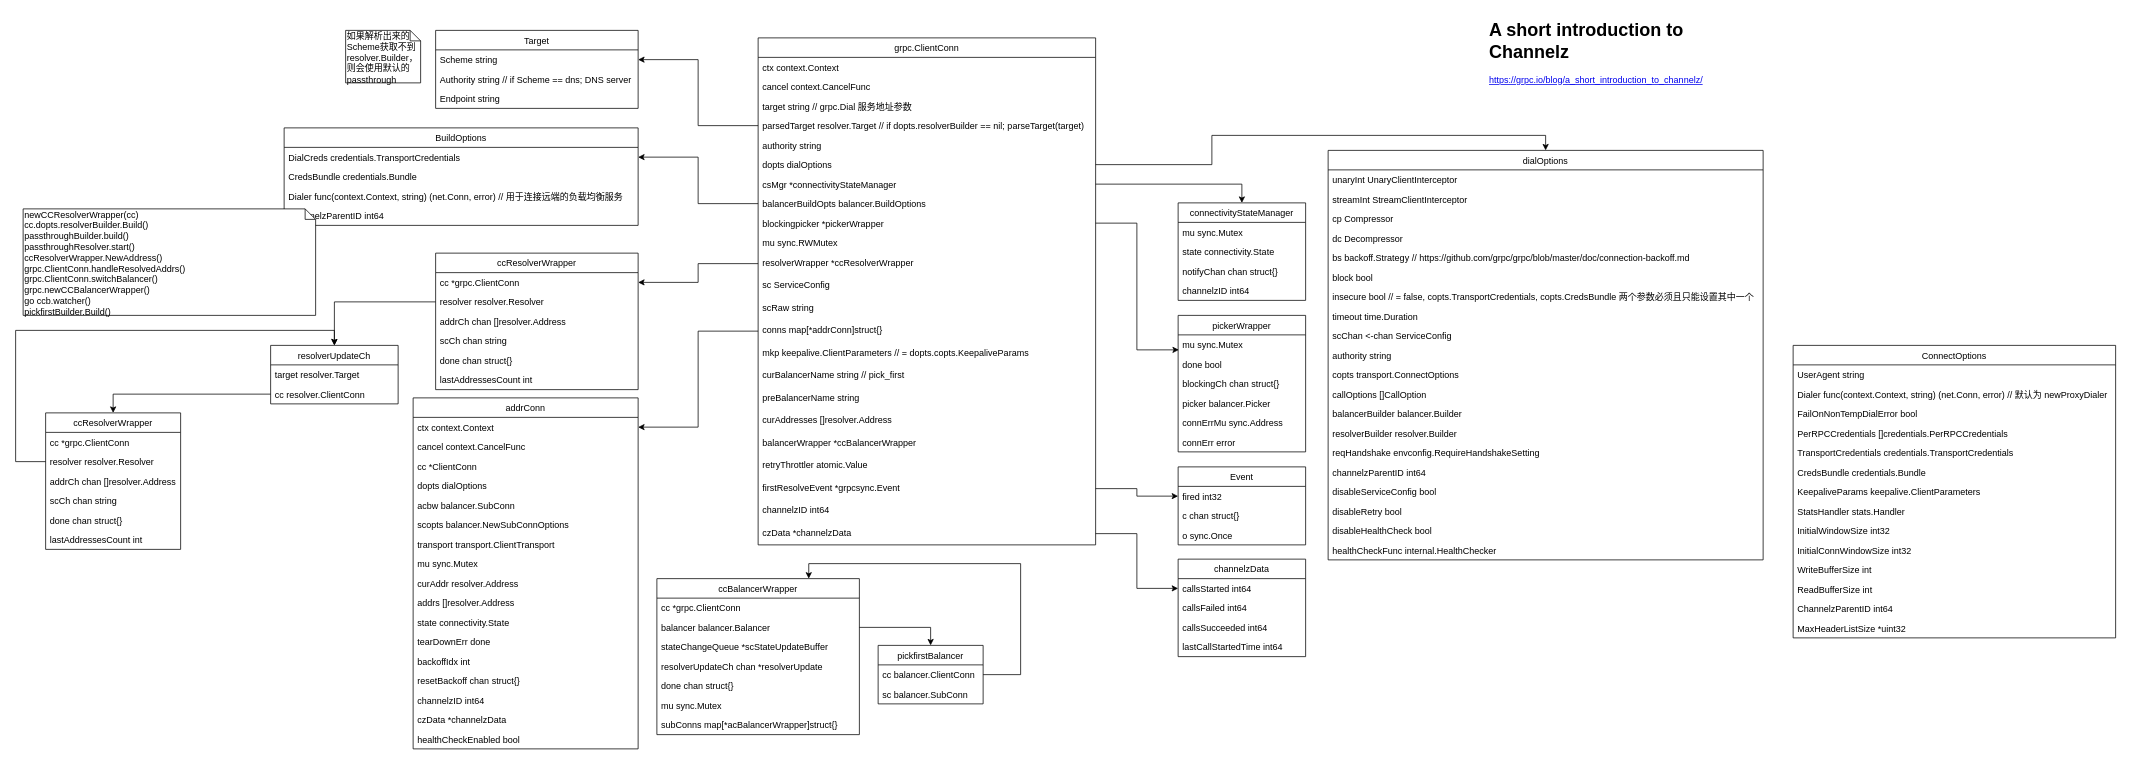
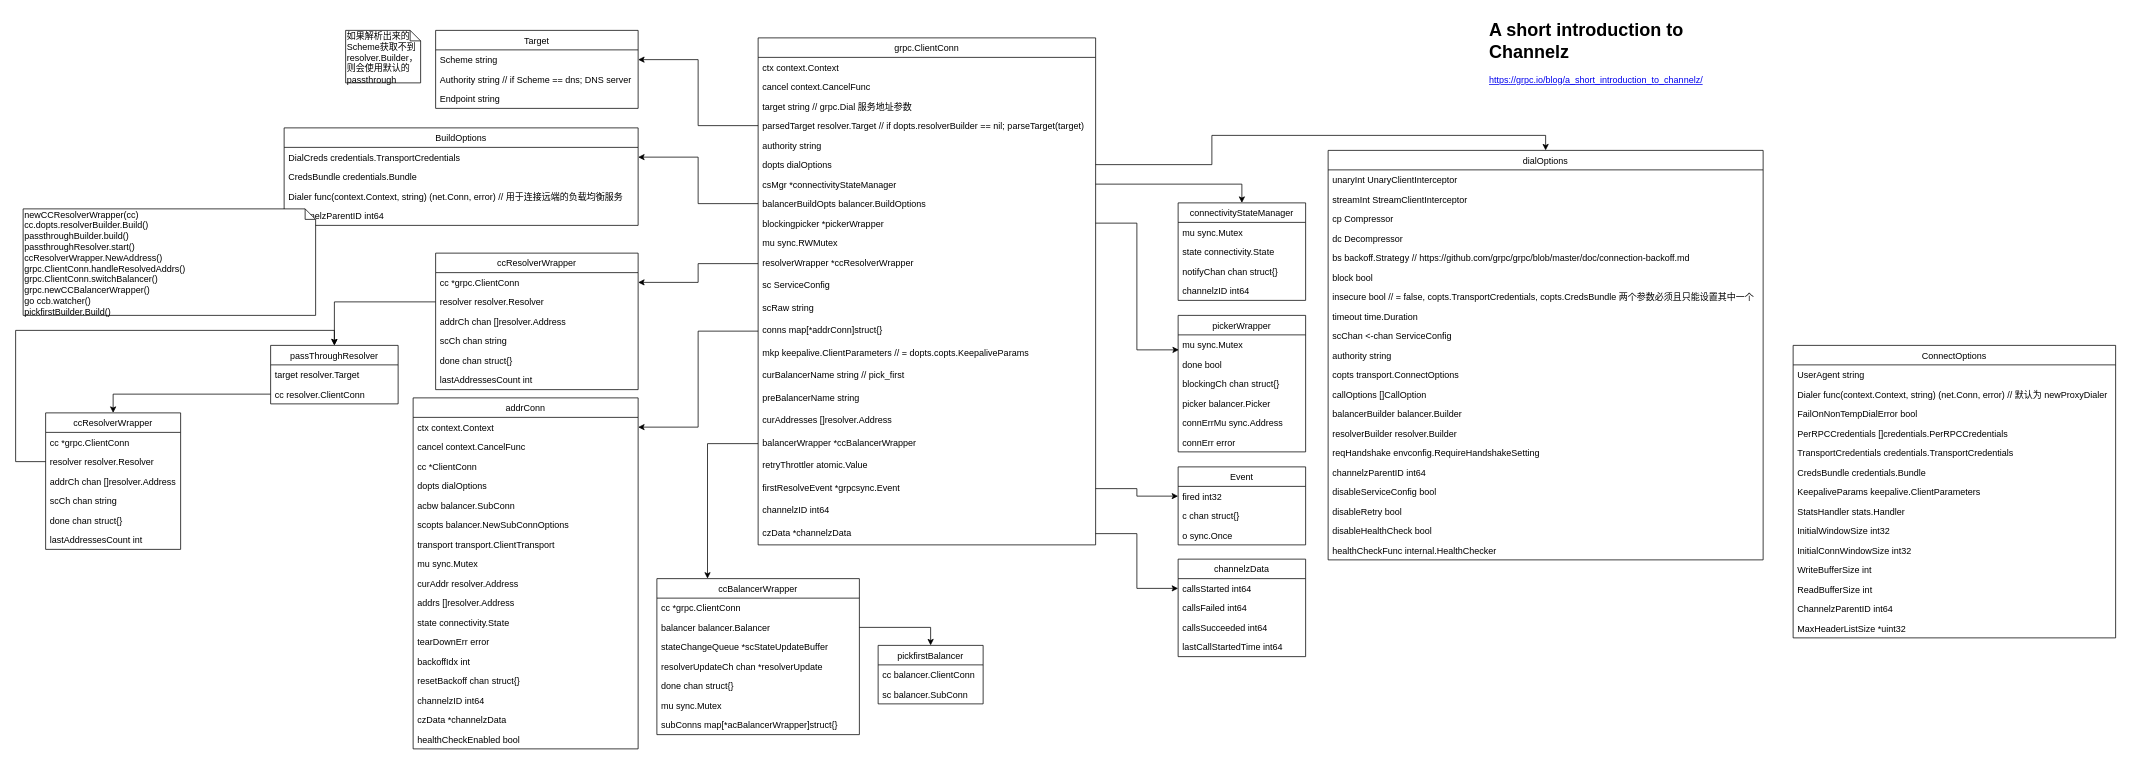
(334, 356) -> (334, 356)
none -> (707, 484)
(984, 564) -> none
(456, 642) -> (459, 642)
